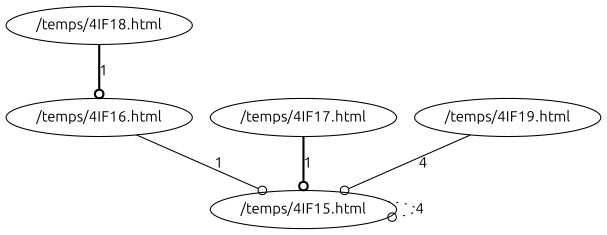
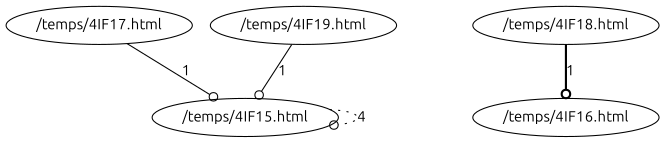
(303, 159) -> (168, 69)
(197, 162) -> none
(424, 164) -> (283, 71)
